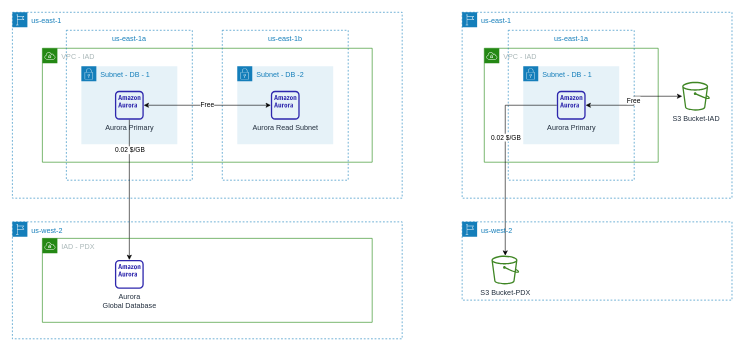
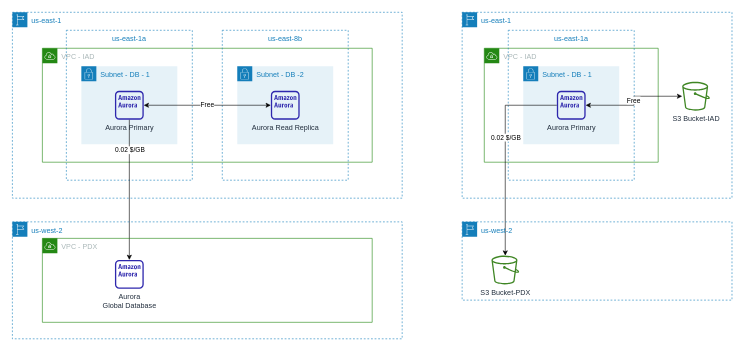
(285, 38) -> (285, 38)
(286, 128) -> (286, 128)
(78, 247) -> (78, 247)
